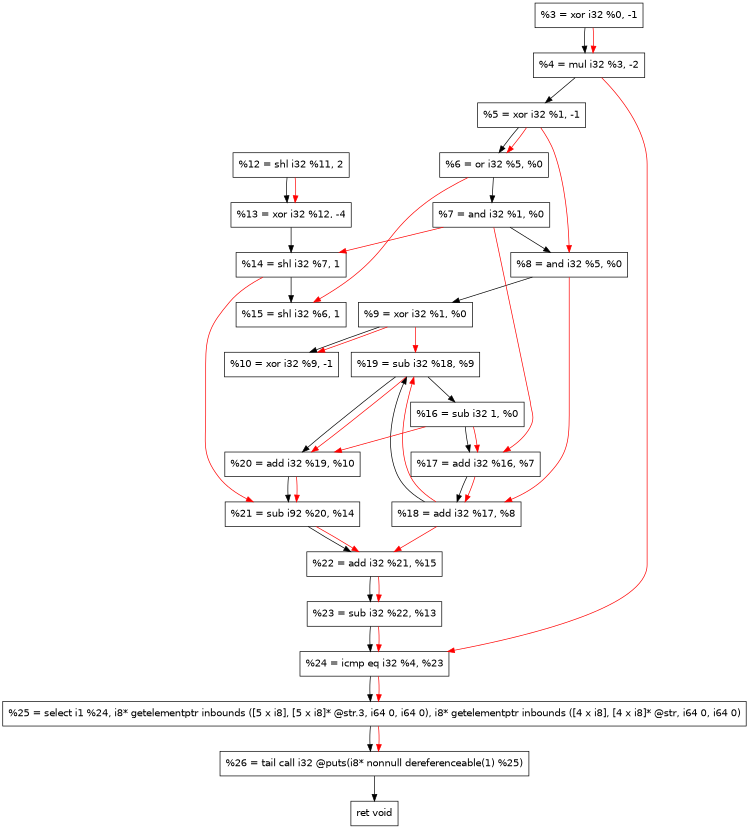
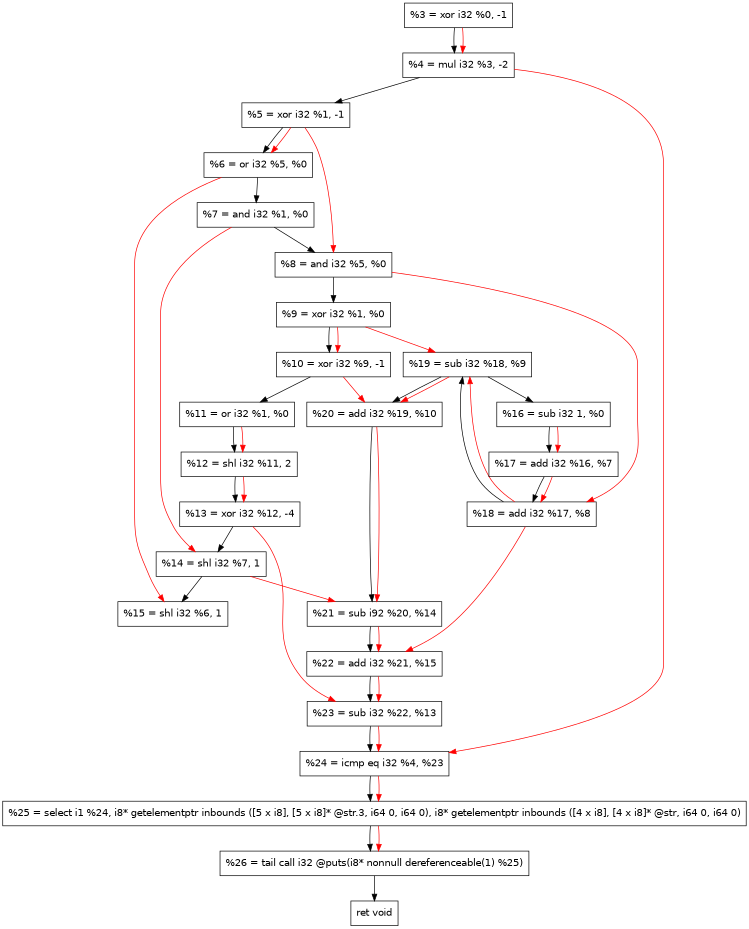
(518, 342) -> none
none -> (237, 414)
(383, 438) -> (352, 387)
none -> (283, 618)
